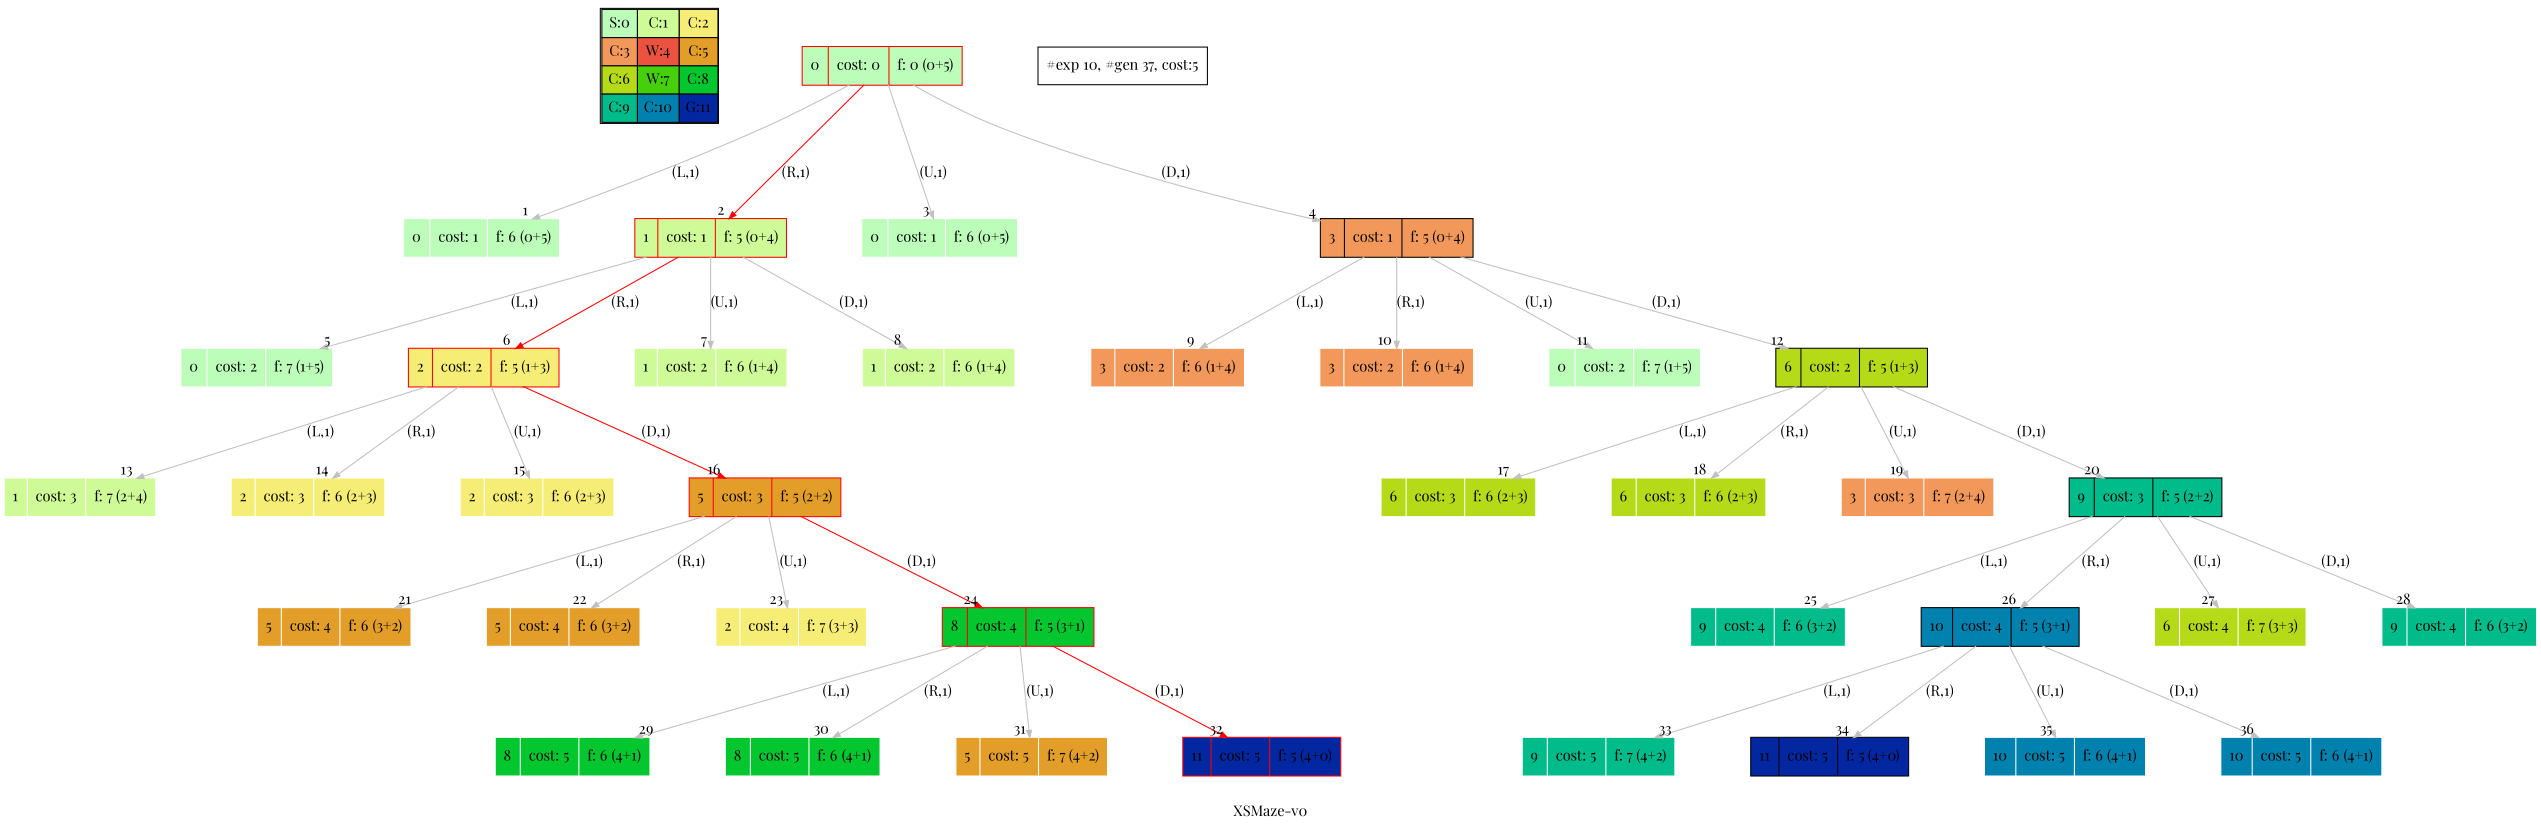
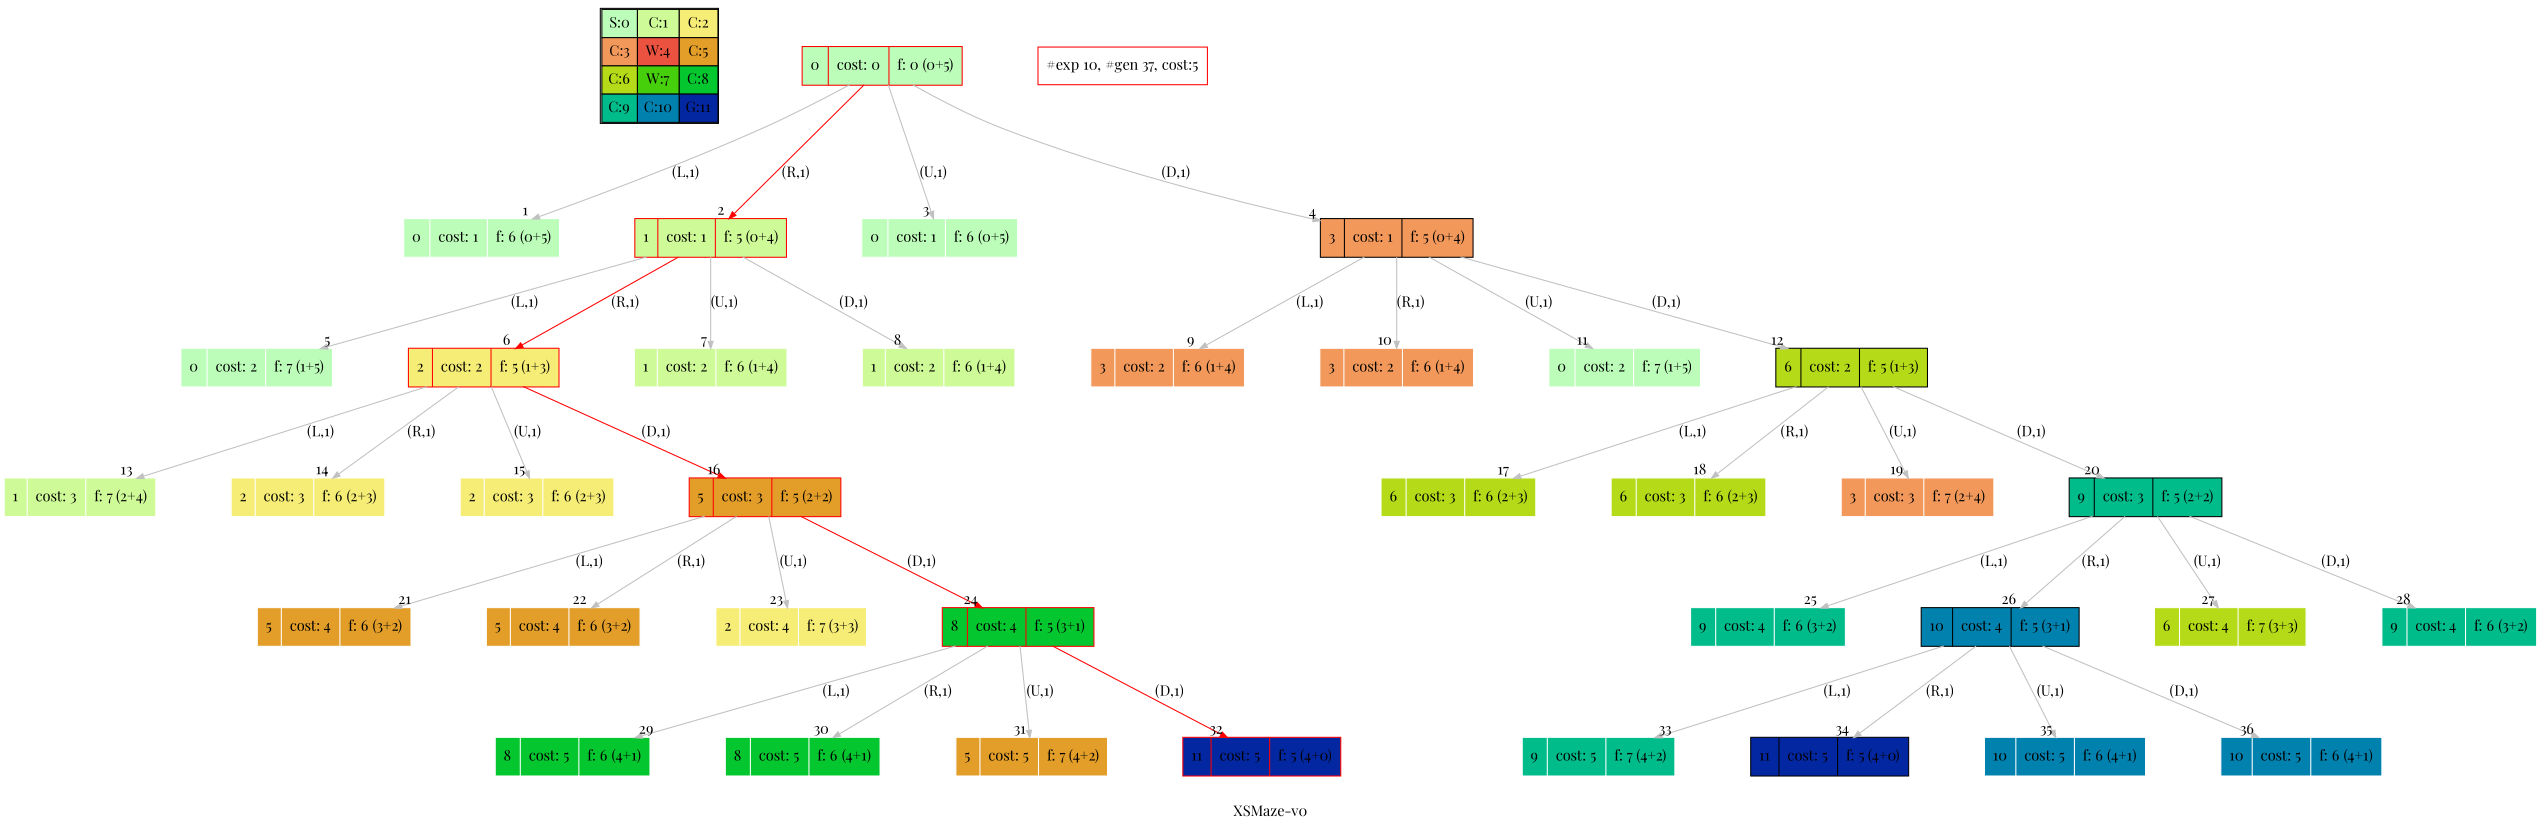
(1123, 66) -> (1123, 66)
